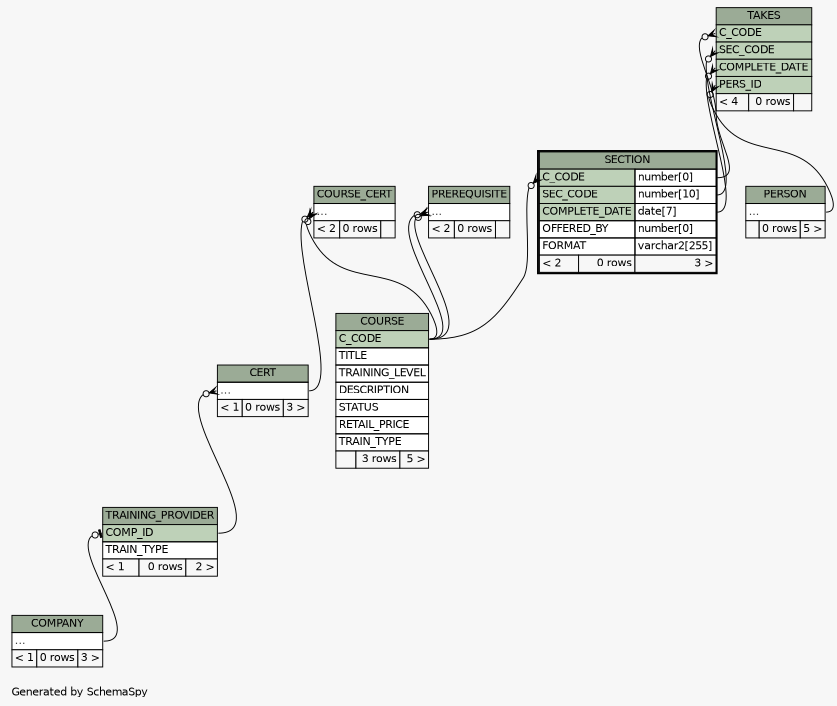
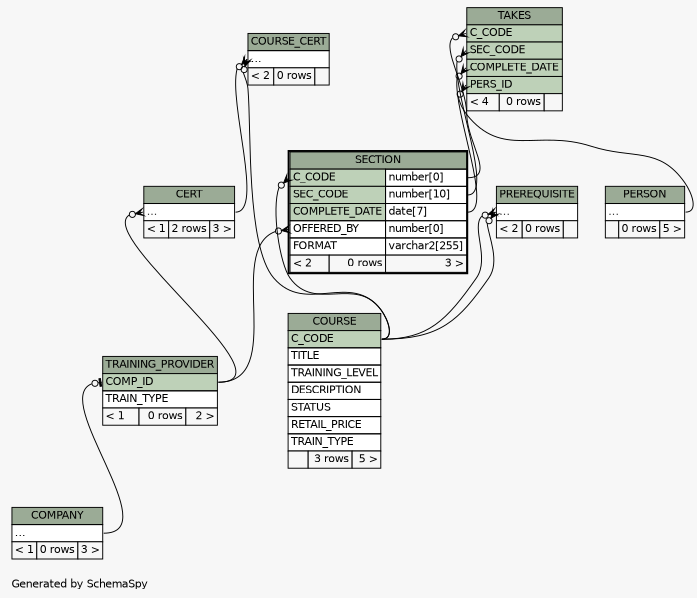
none -> (254, 313)
(263, 408) -> (189, 229)
